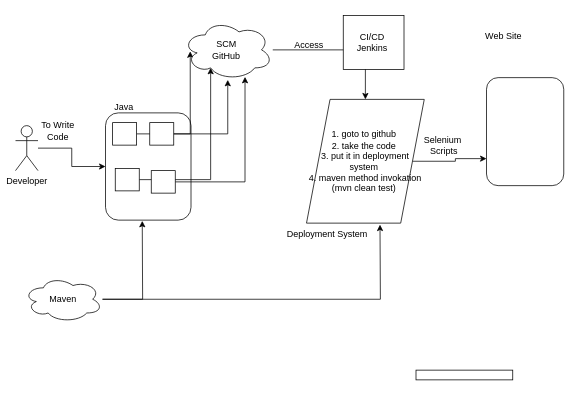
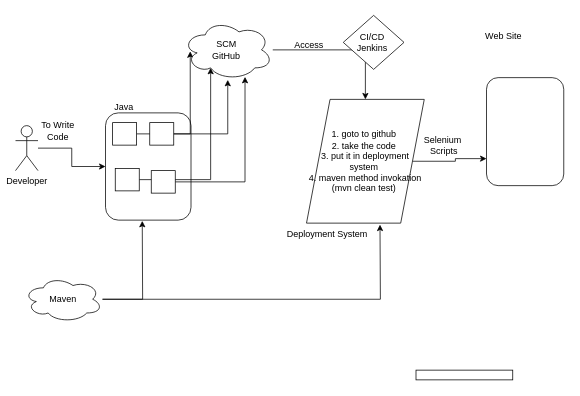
(374, 42) -> (374, 42)
